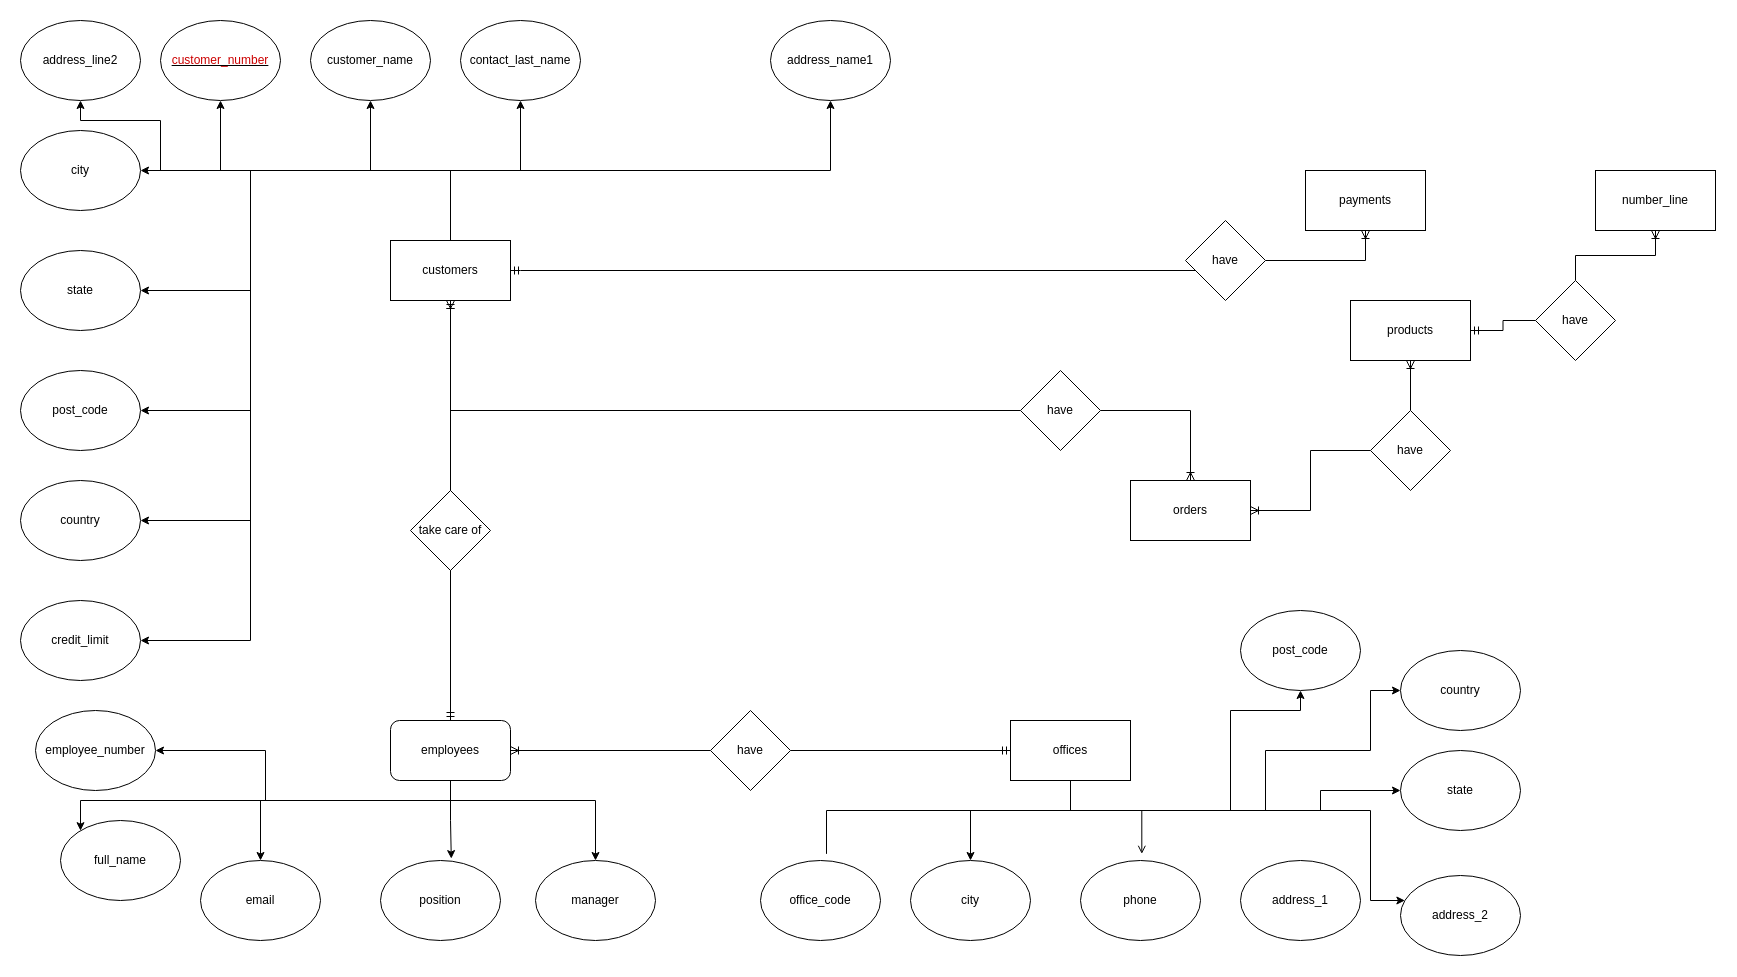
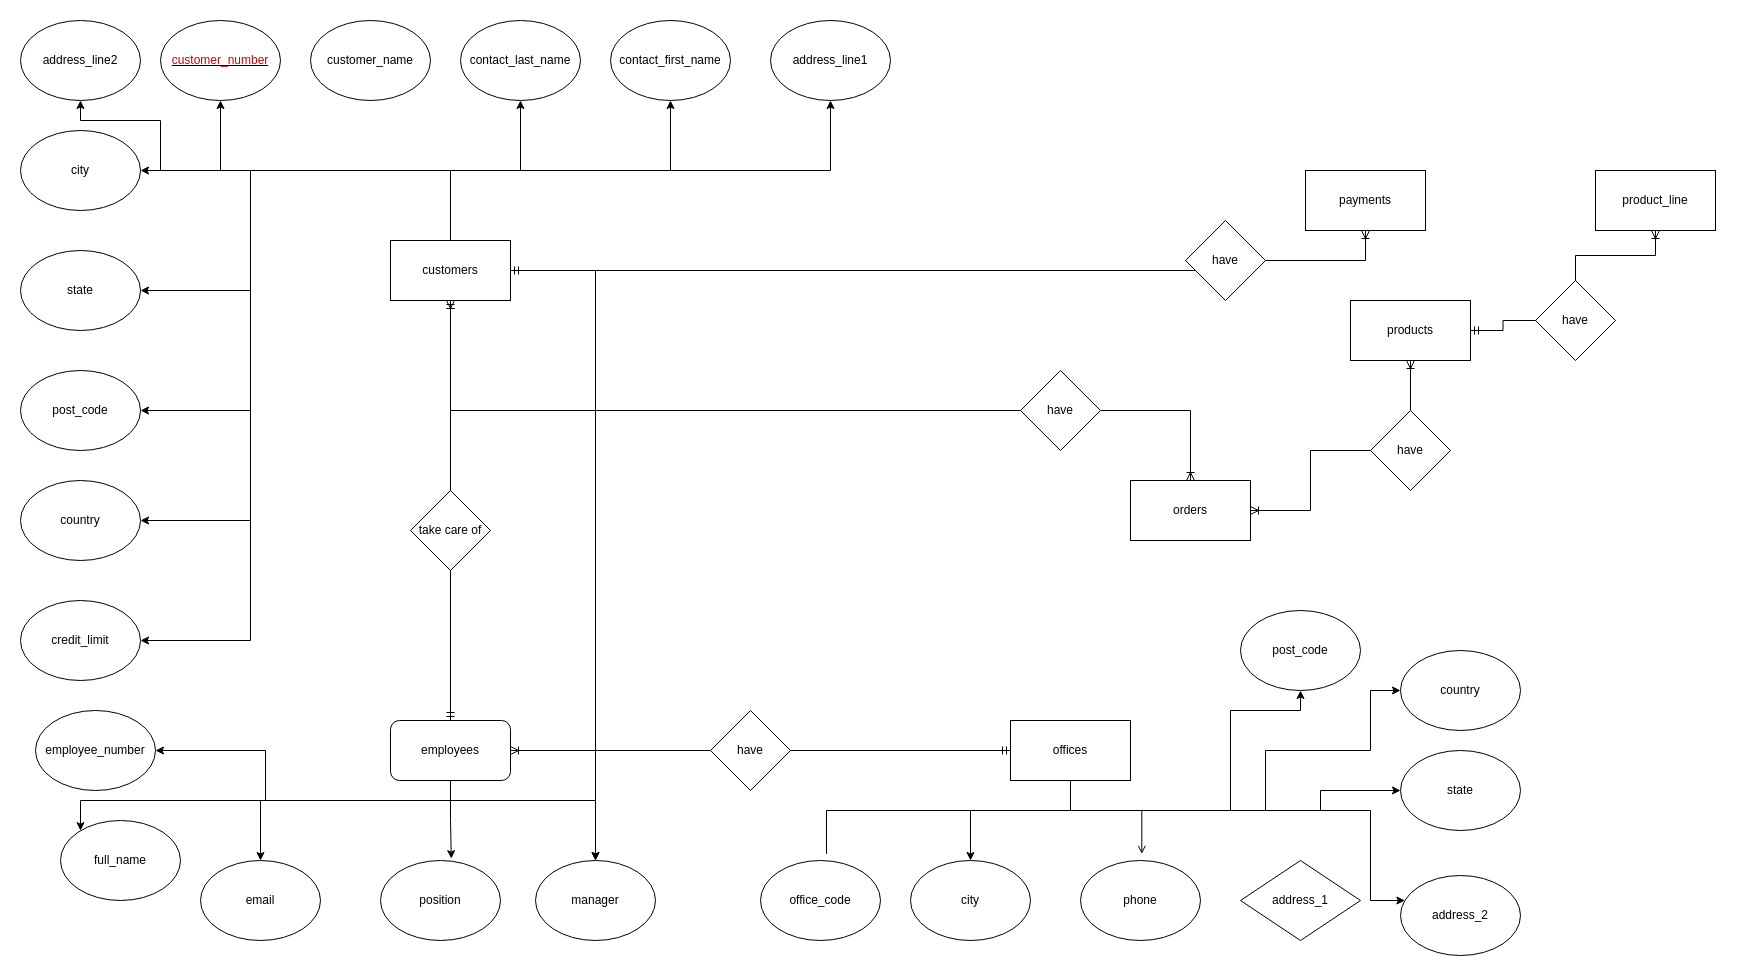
none -> (671, 61)
(831, 61) -> (831, 61)
(371, 138) -> (596, 535)
none -> (671, 138)
(1656, 201) -> (1656, 201)
(1301, 901) -> (1301, 901)
